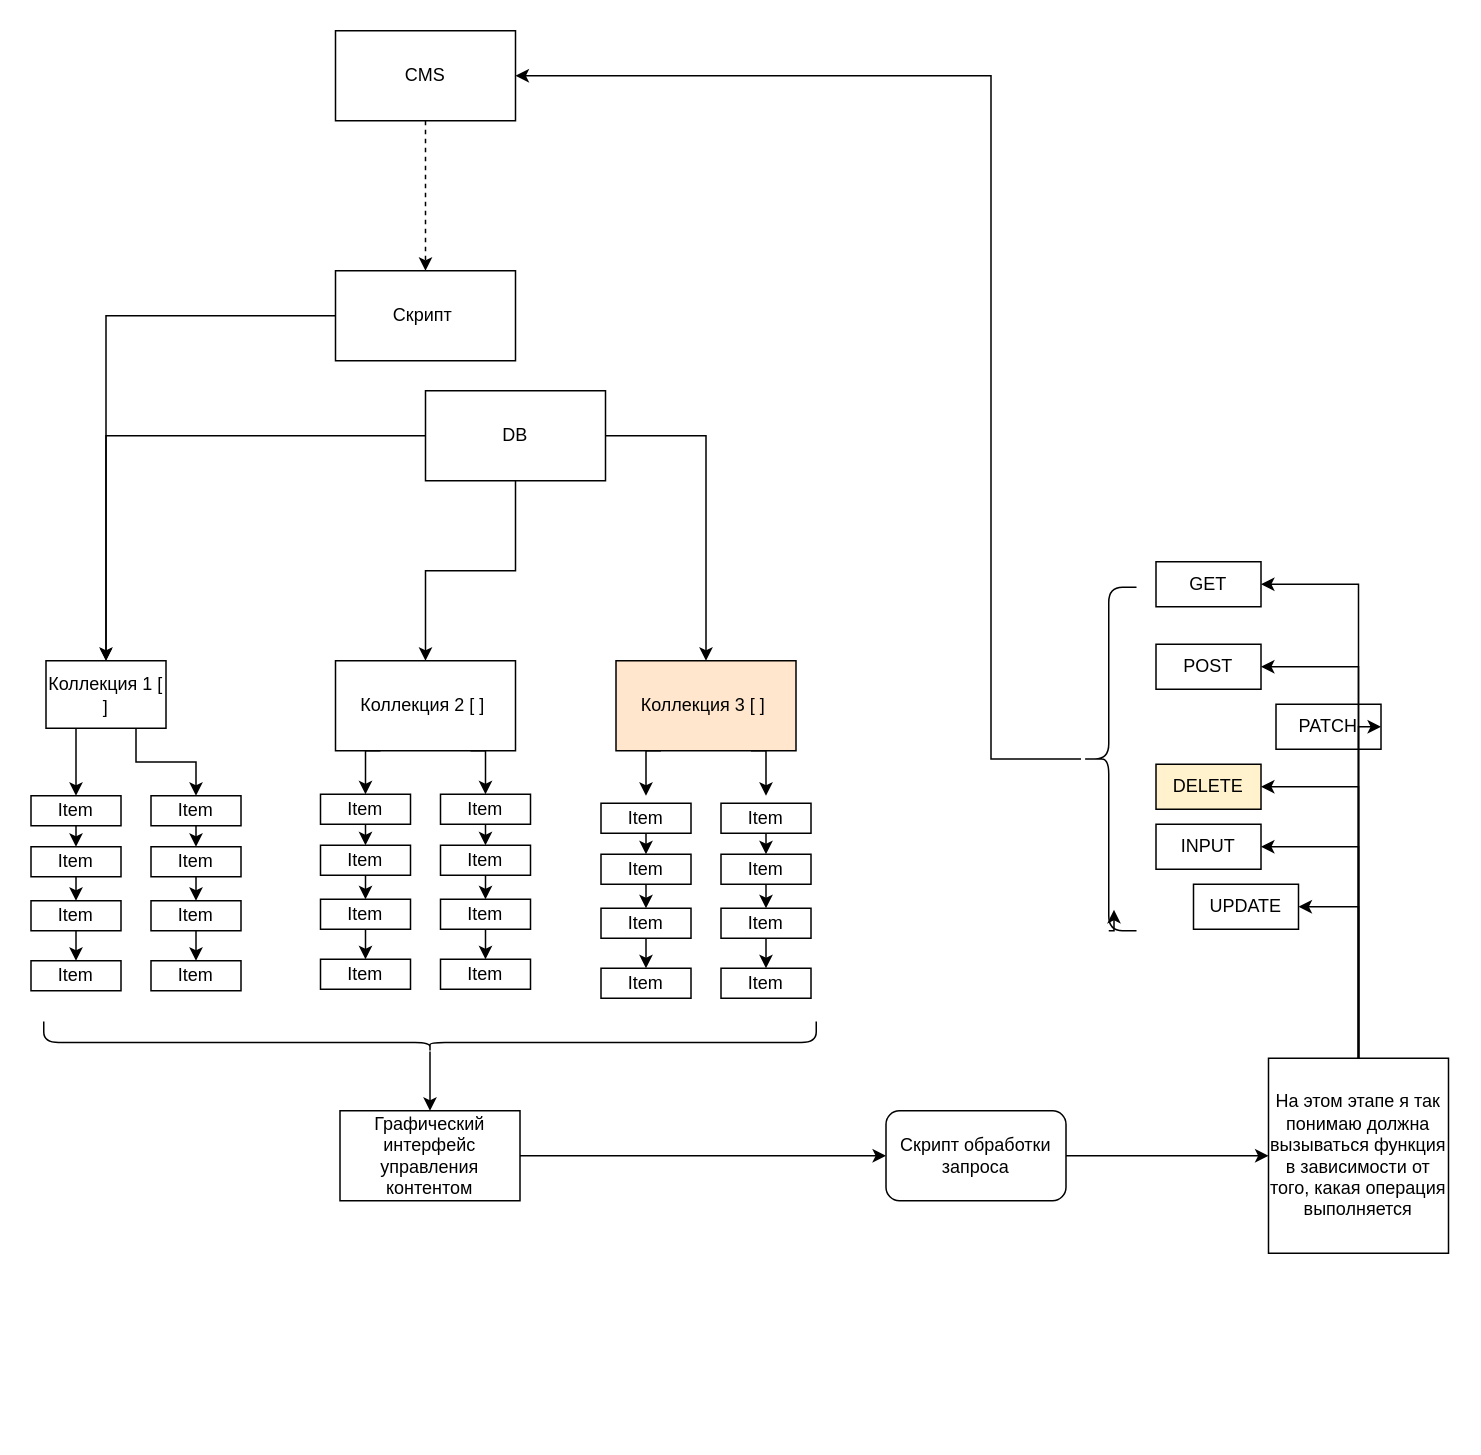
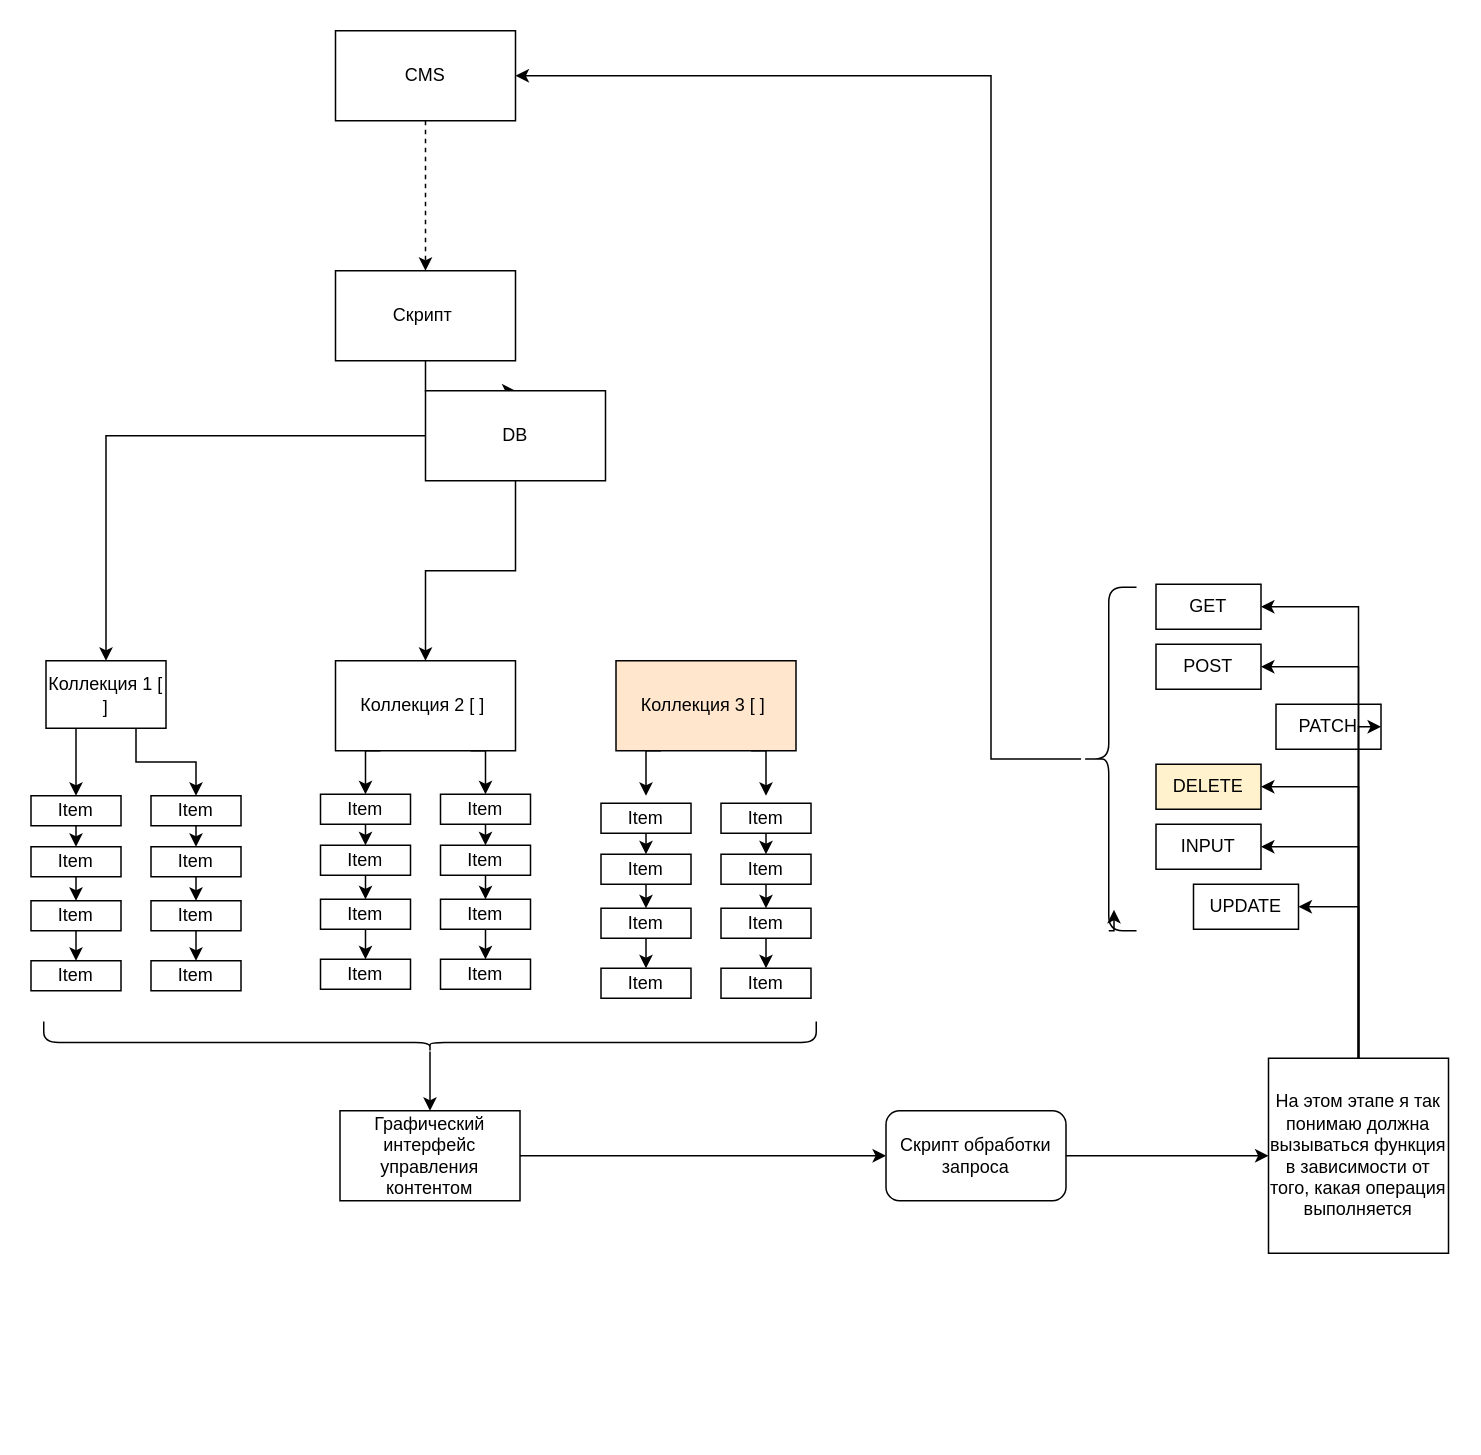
(163, 316) -> (425, 377)
(108, 436) -> (108, 436)
(706, 493) -> none
(1208, 584) -> (1208, 607)
